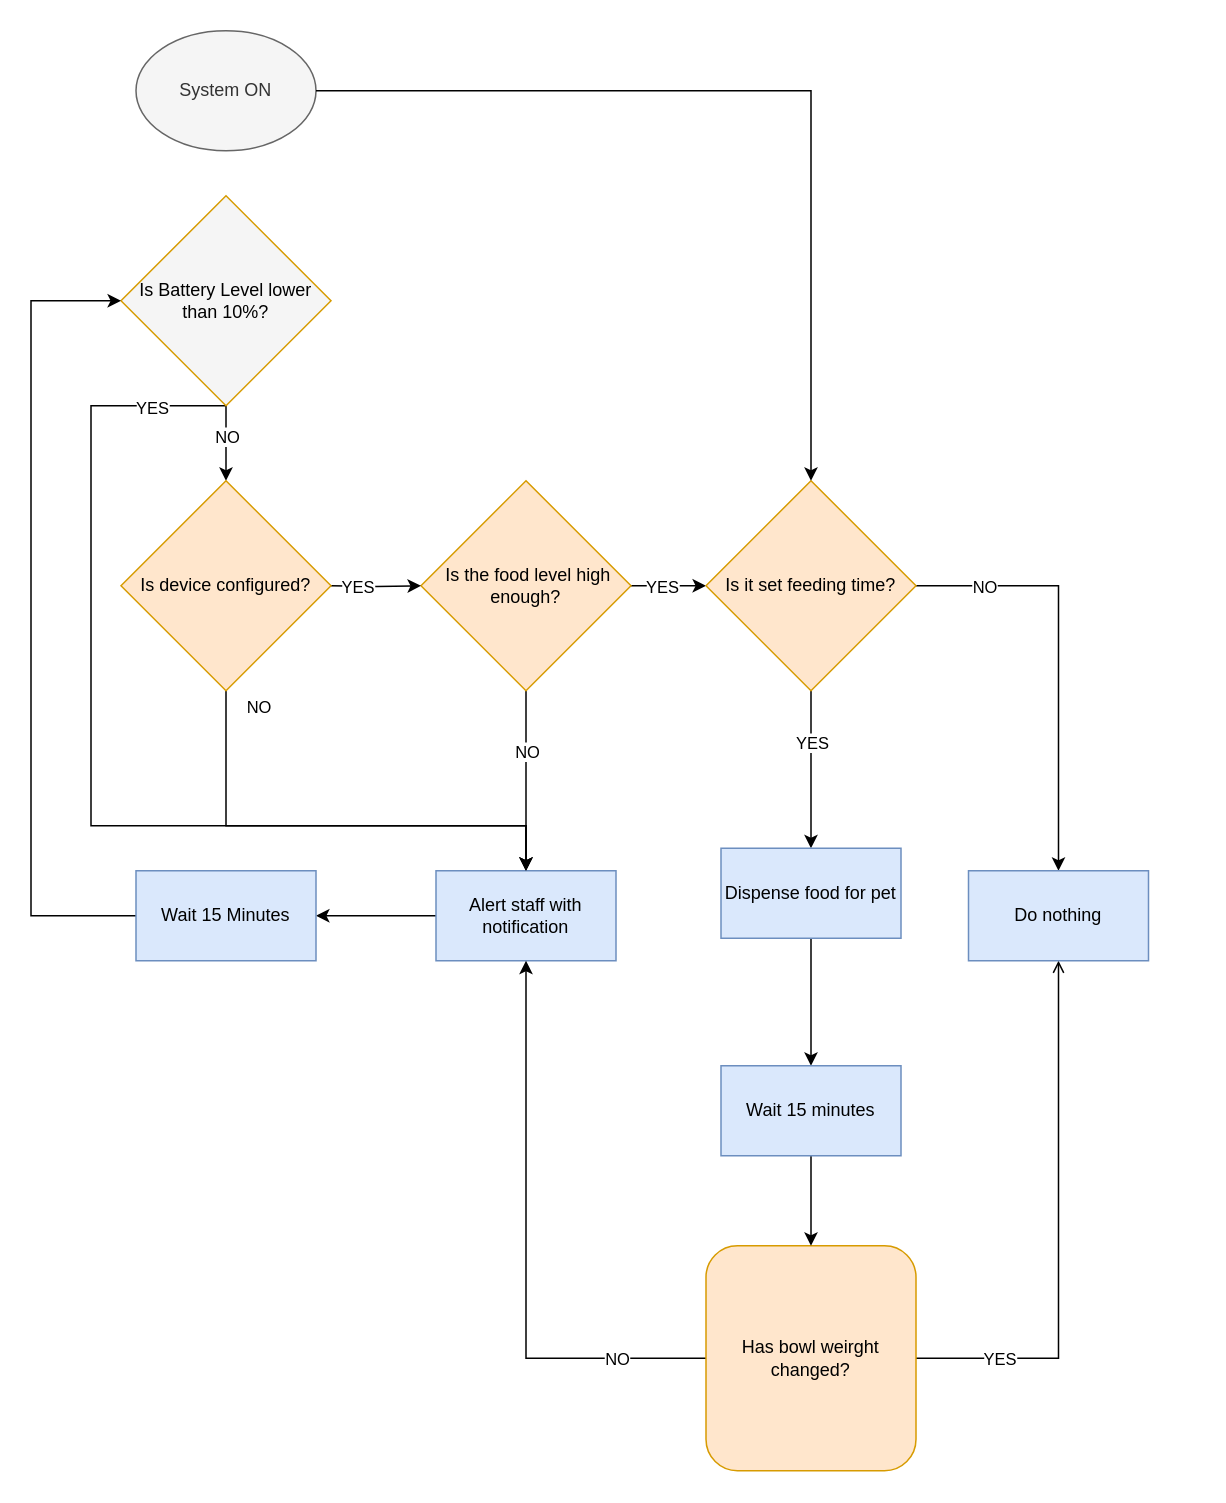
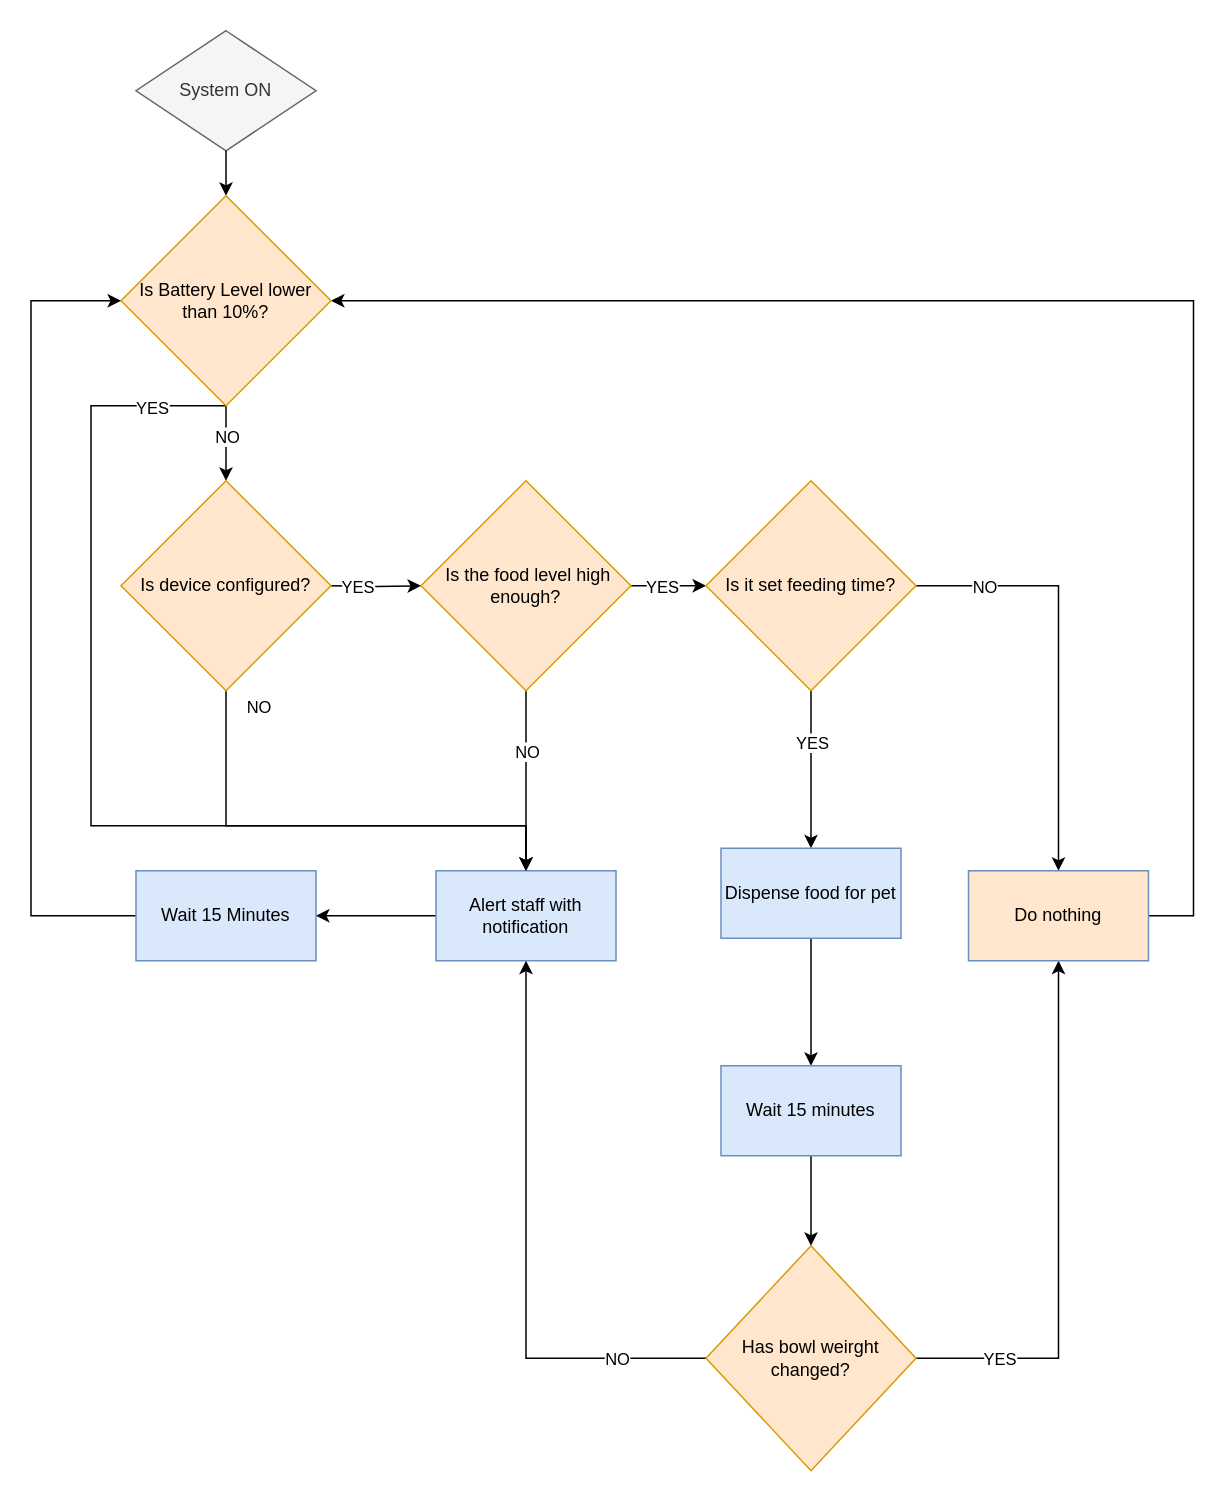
(226, 91) -> (226, 91)
(753, 91) -> (226, 179)
(226, 301) -> (226, 301)
none -> (1097, 301)
(1058, 916) -> (1058, 916)
(1058, 969) -> (1058, 972)
(811, 1358) -> (811, 1358)
